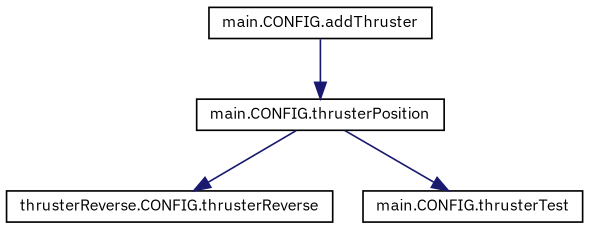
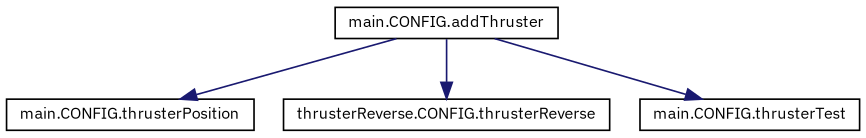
(252, 156) -> (447, 61)
(389, 156) -> (590, 67)
